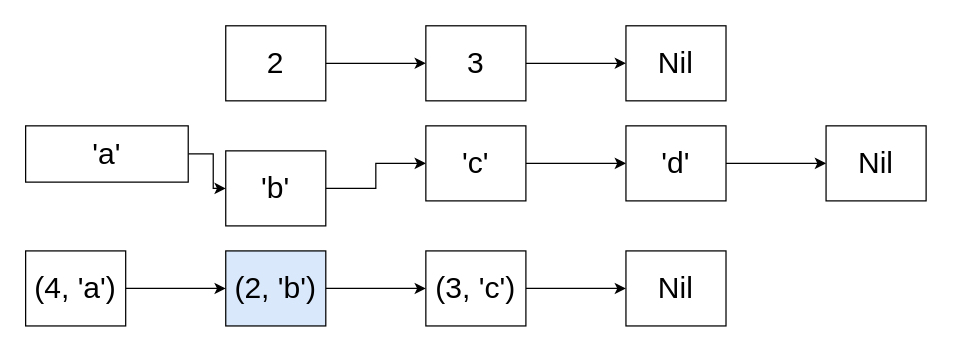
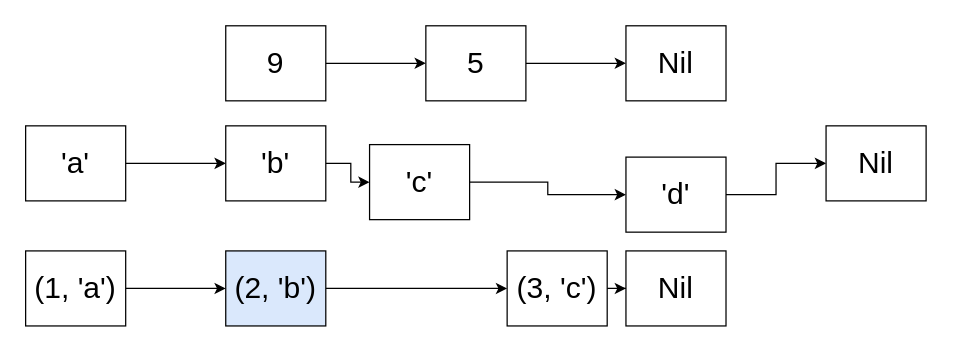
(276, 63) -> (276, 63)
(476, 63) -> (476, 63)
(107, 154) -> (76, 163)
(476, 163) -> (419, 182)
(676, 163) -> (676, 194)
(276, 188) -> (276, 163)
(76, 288) -> (76, 288)
(476, 288) -> (557, 288)
